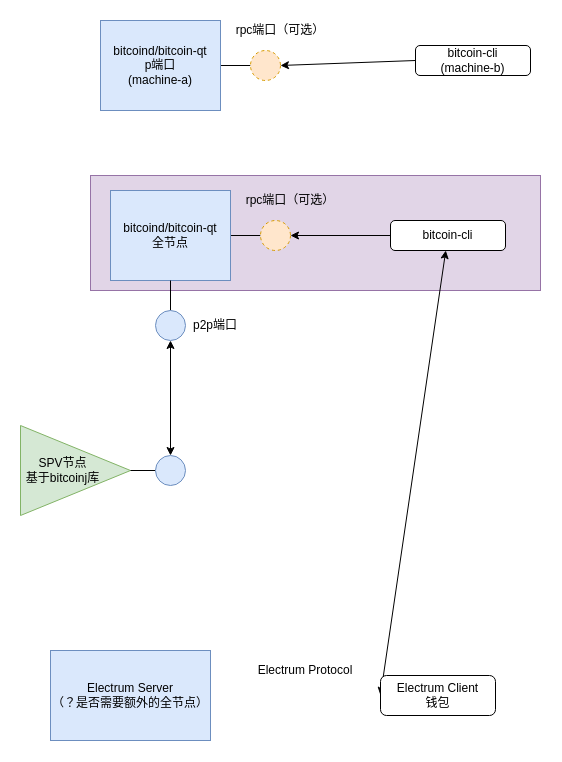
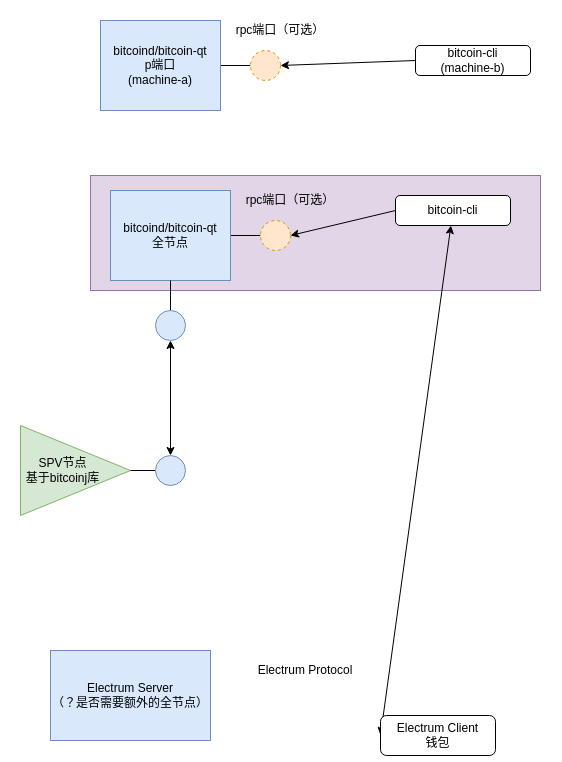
(448, 236) -> (453, 211)
(216, 326) -> none
(438, 696) -> (438, 736)
